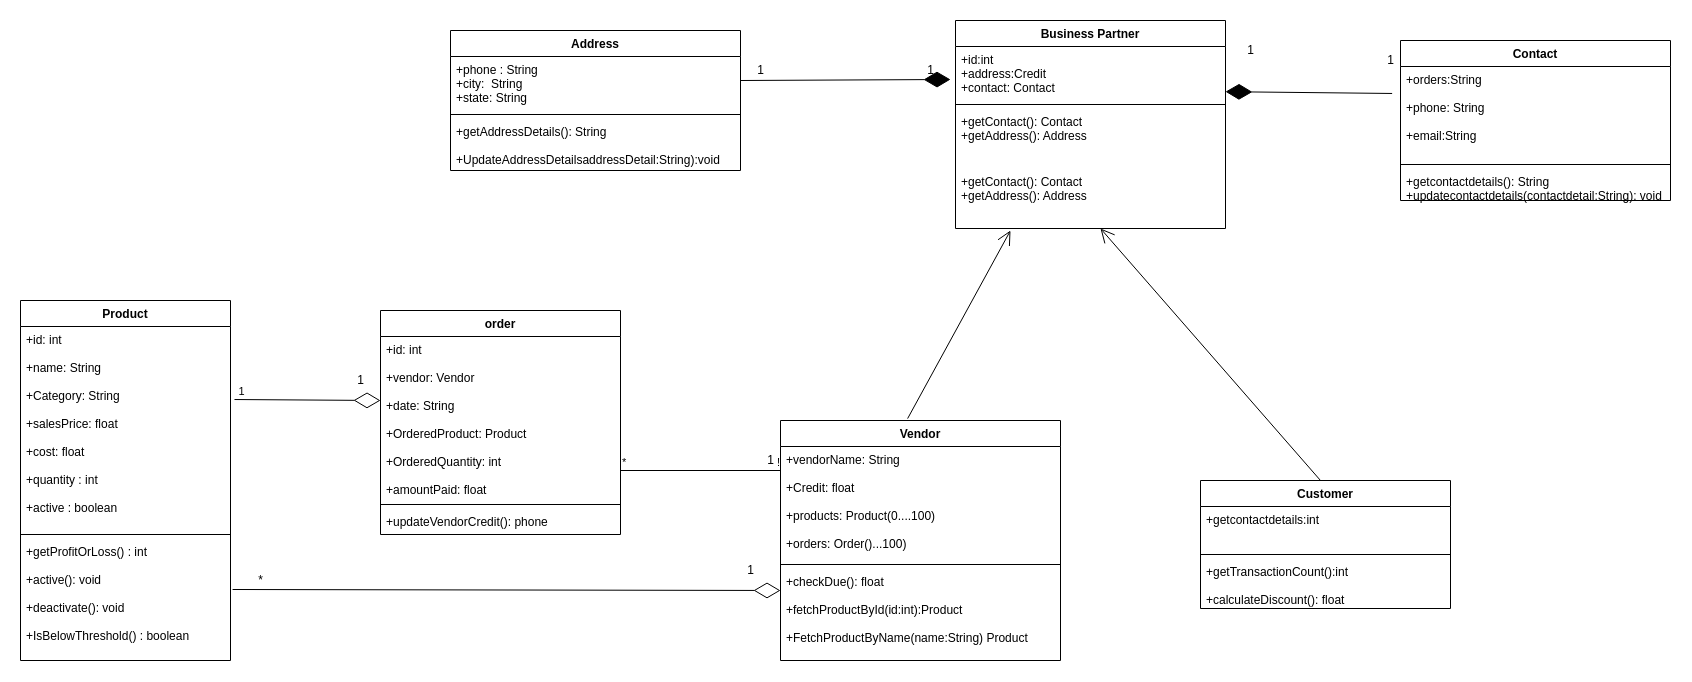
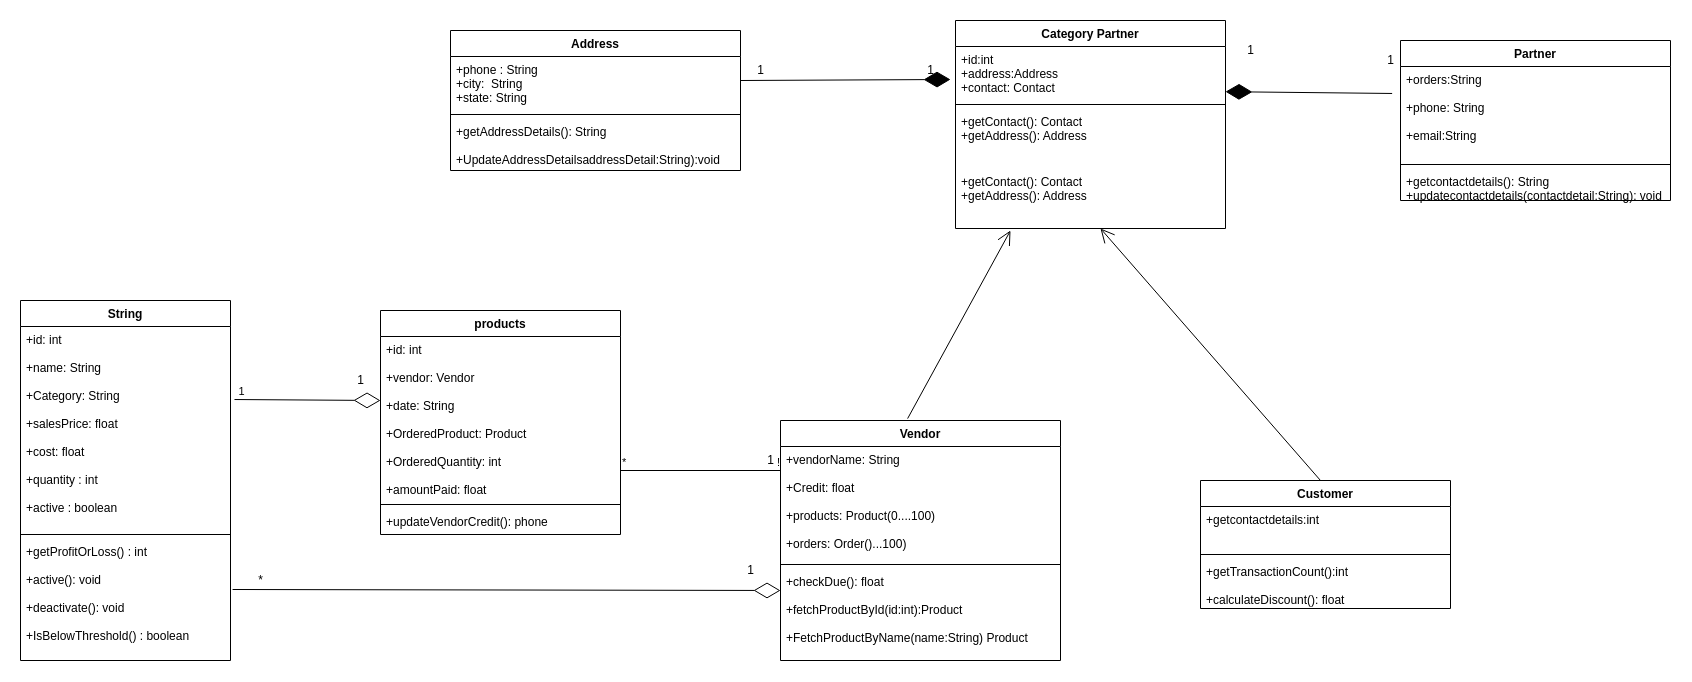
(1090, 34) -> (1090, 34)
(1535, 54) -> (1535, 54)
(980, 60) -> (980, 60)
(125, 314) -> (125, 314)
(500, 324) -> (500, 324)
